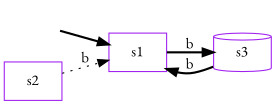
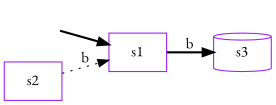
(196, 72) -> none
